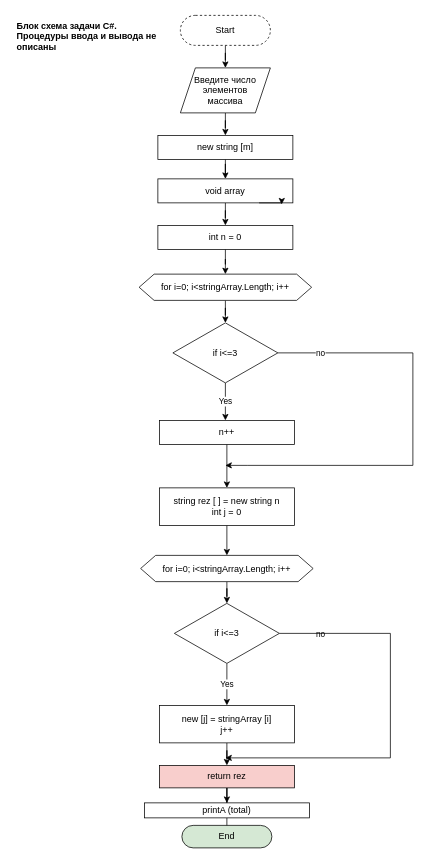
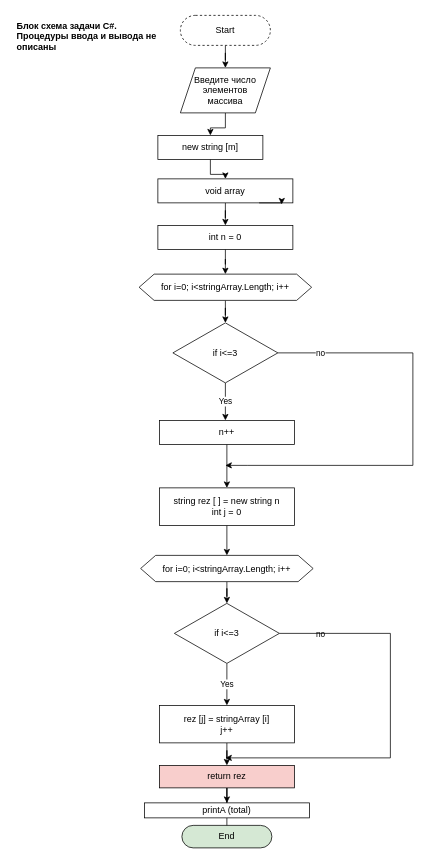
(225, 147) -> (210, 147)
(227, 724) -> (227, 724)
